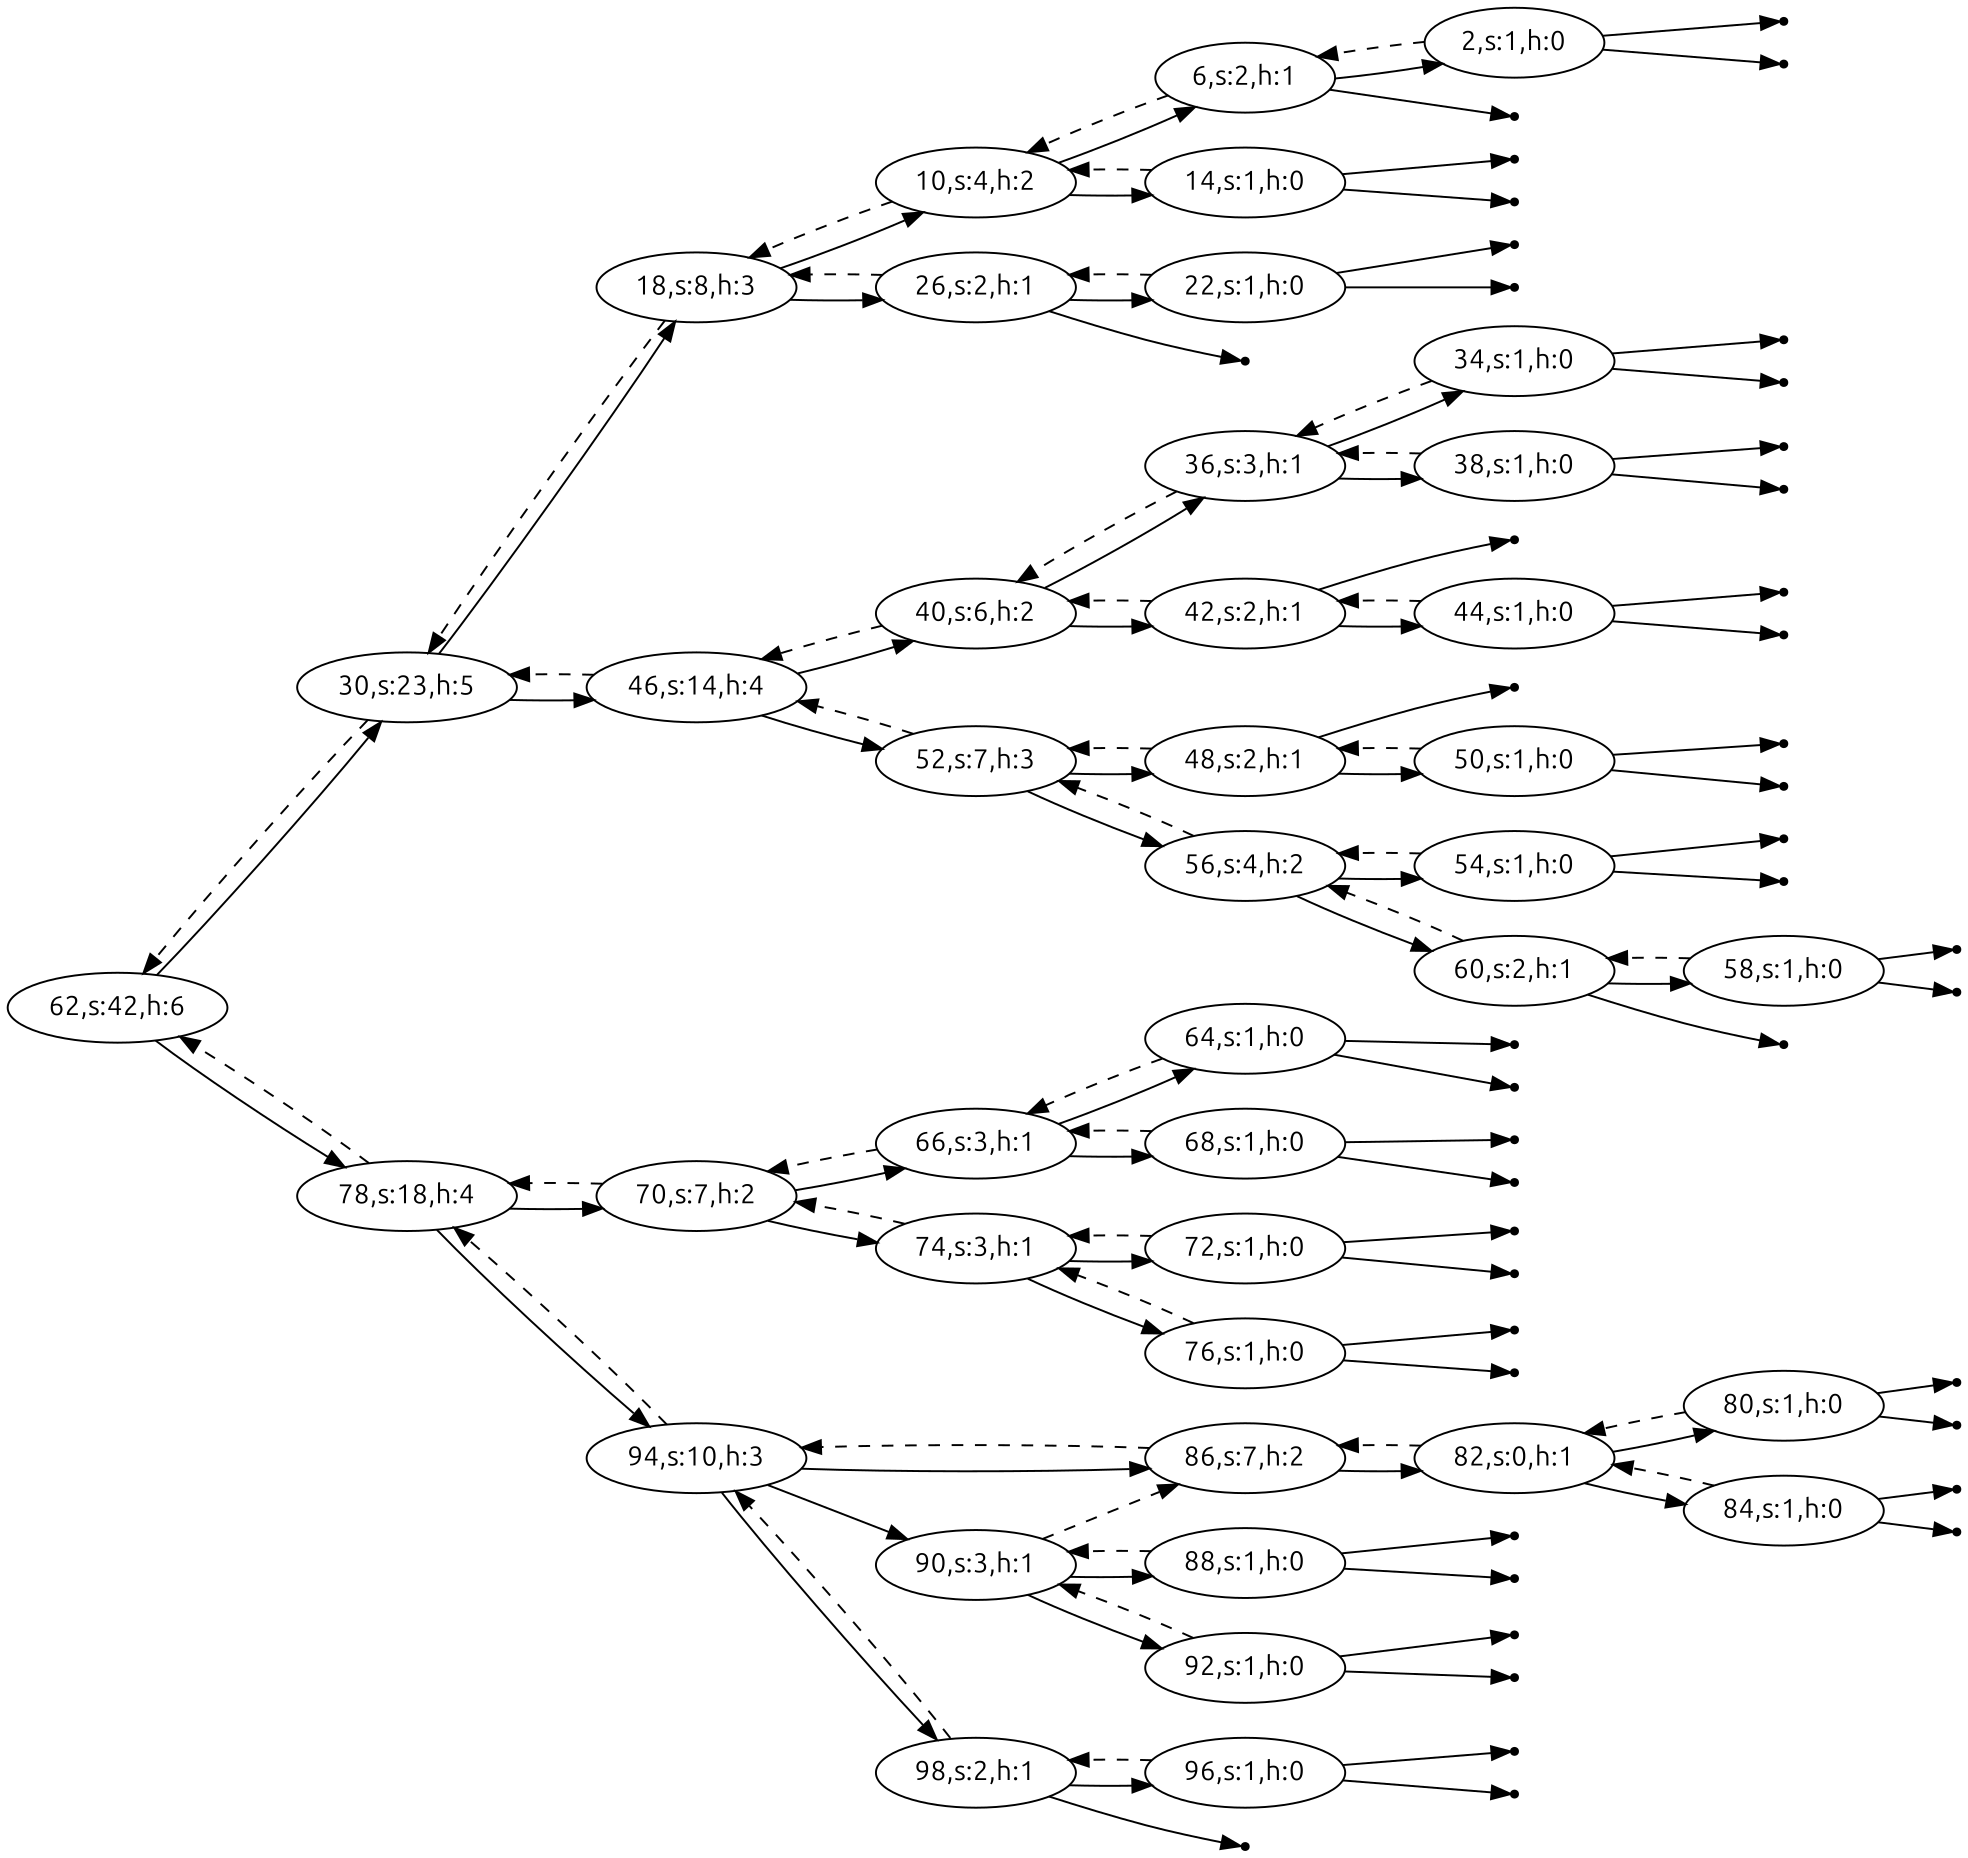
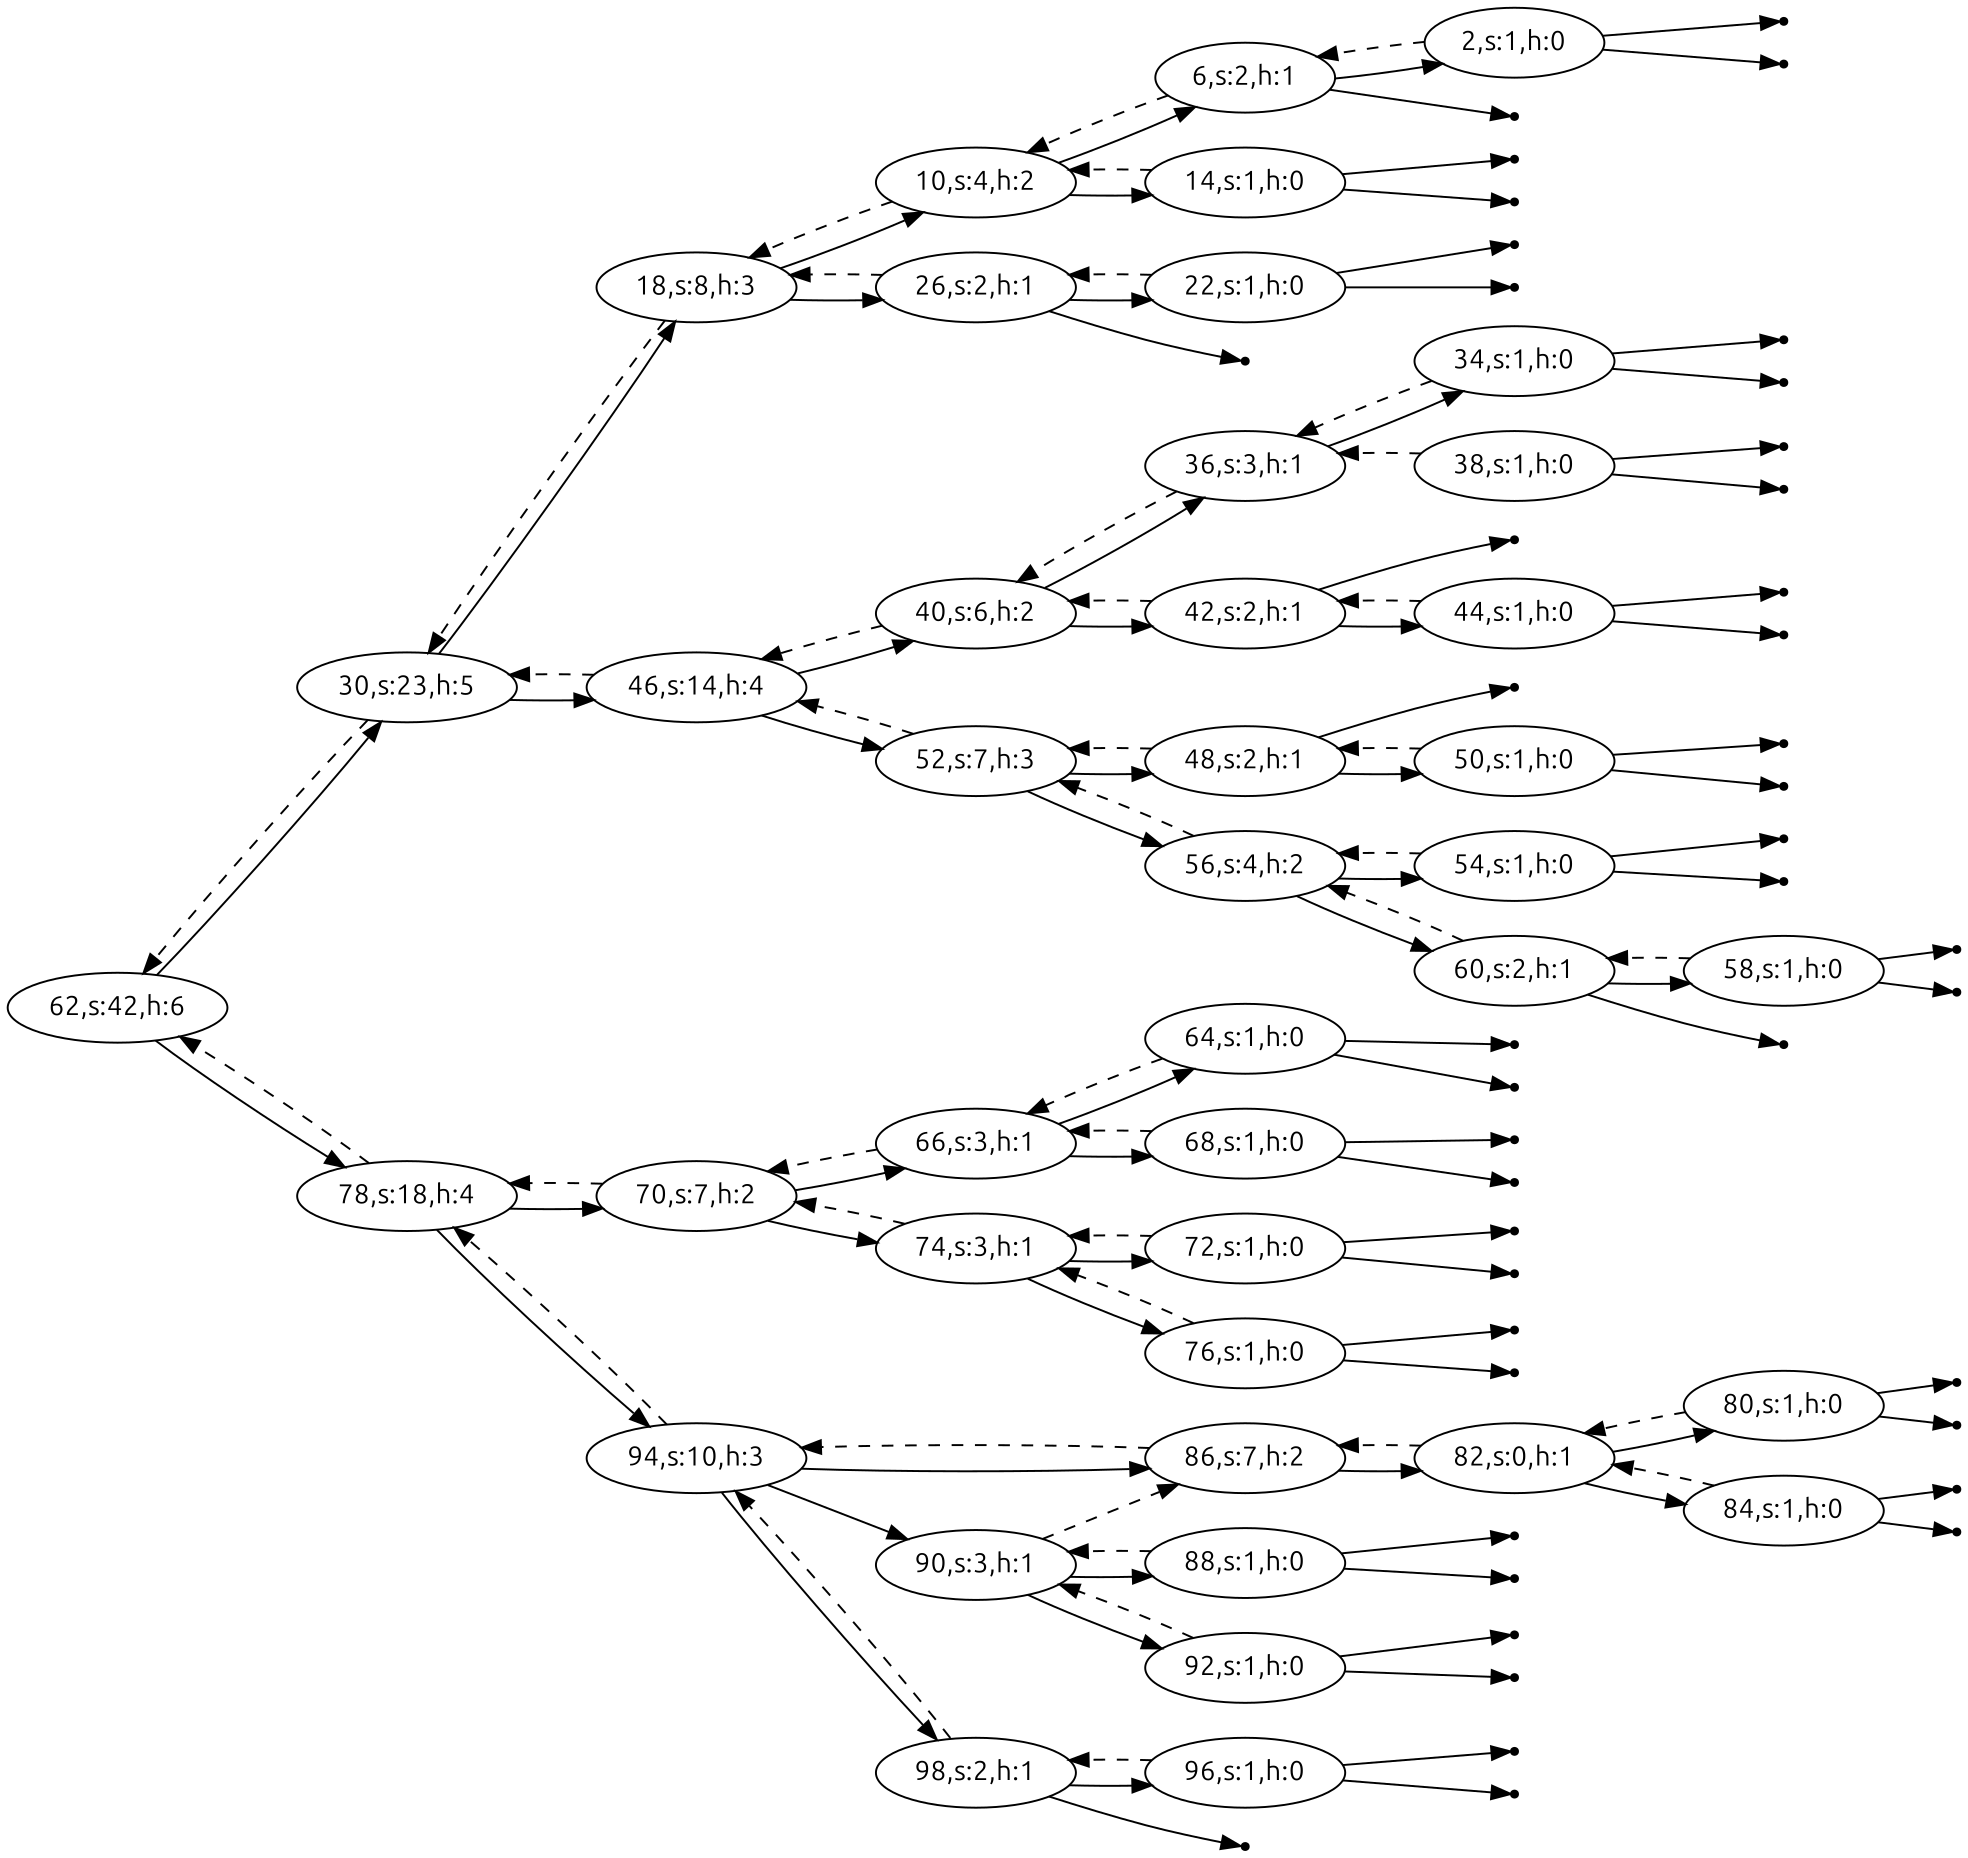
(1370, 479) -> none
